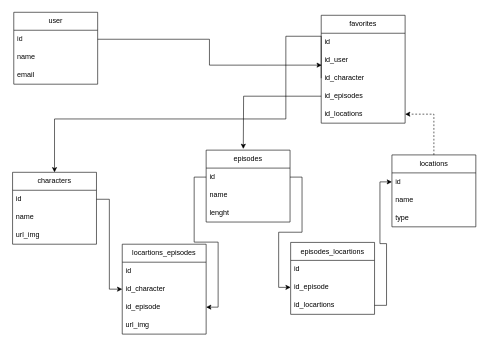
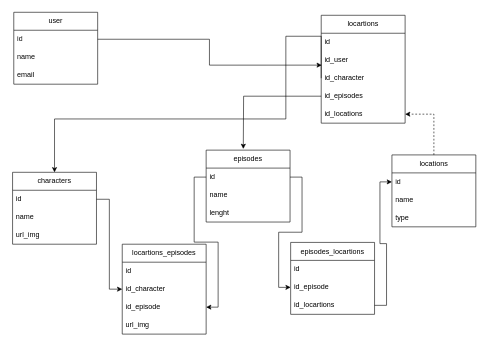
(363, 24) -> (363, 24)
